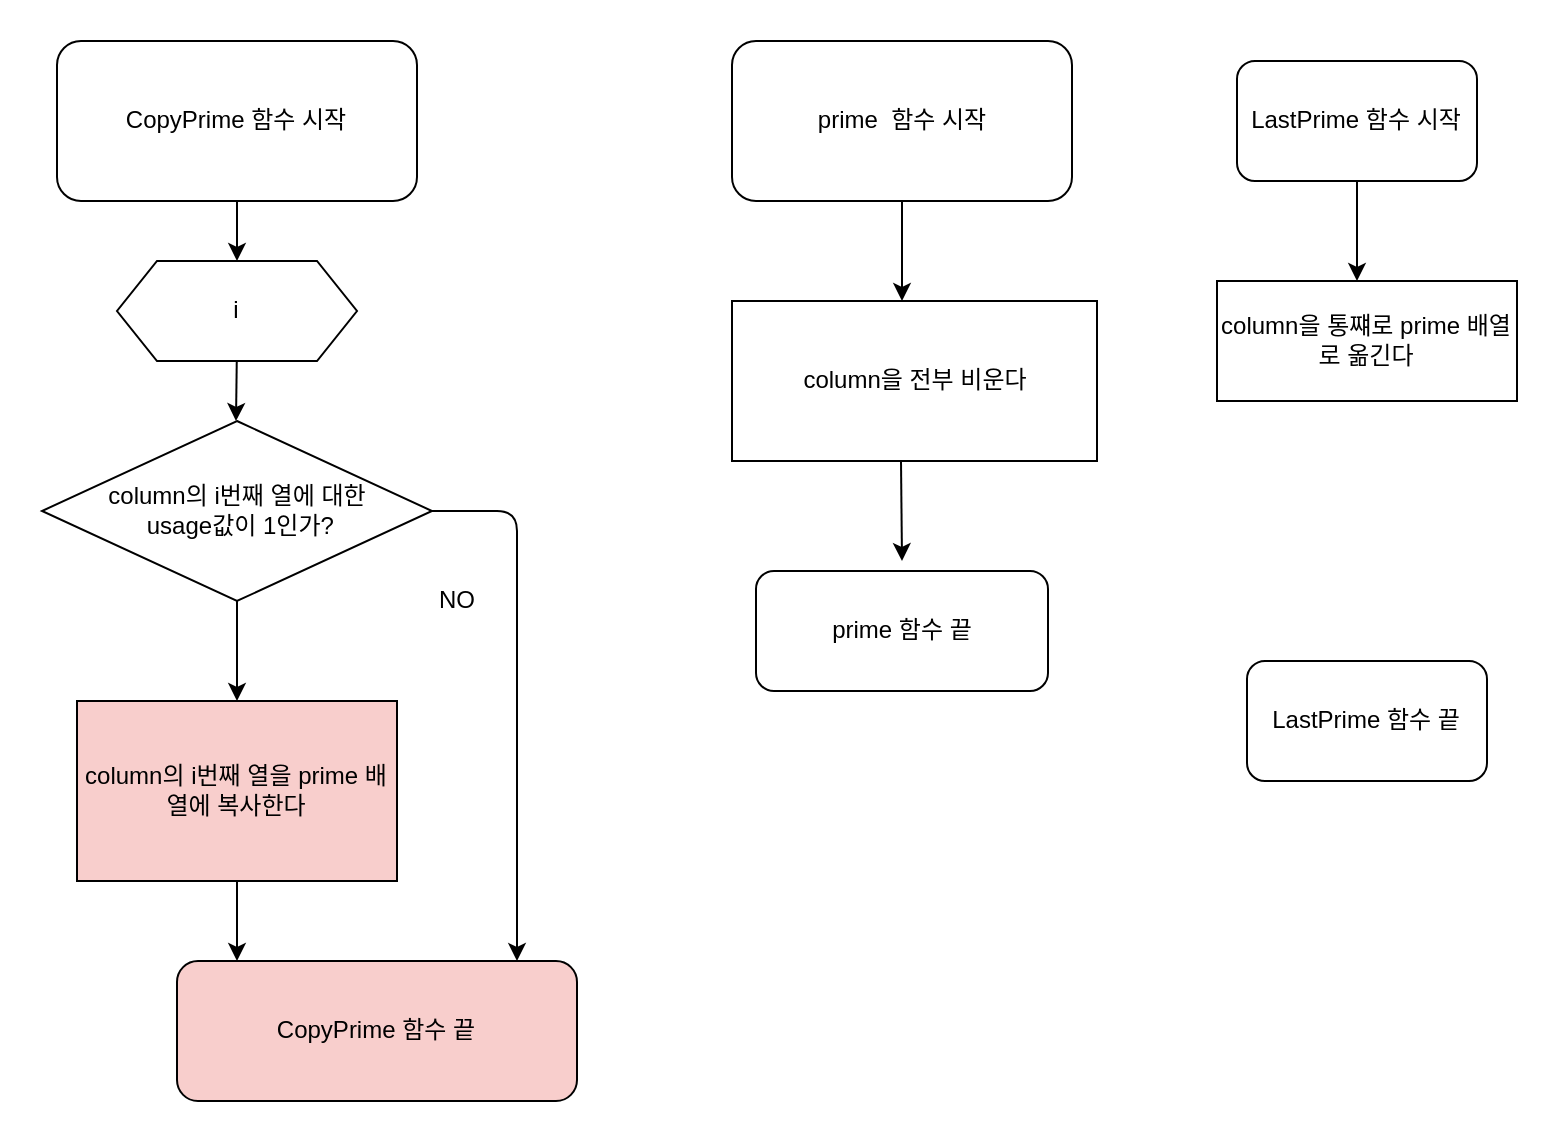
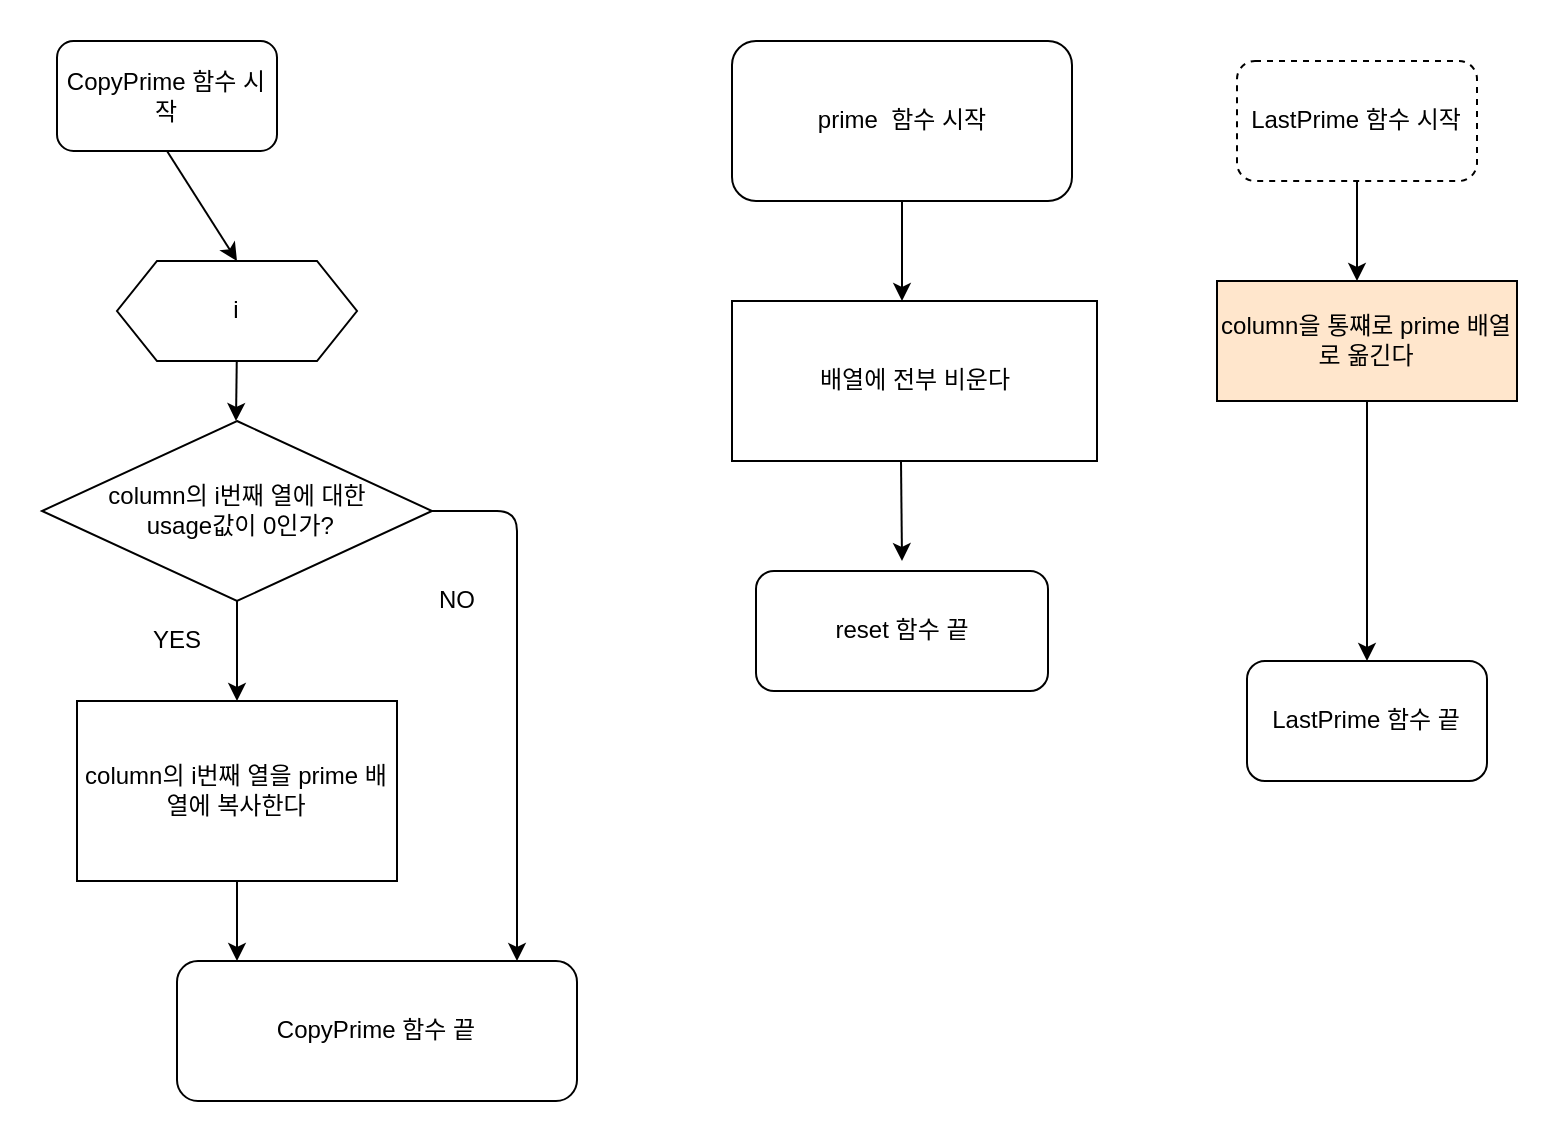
(237, 121) -> (167, 96)
(1357, 121) -> (1357, 121)
(1367, 341) -> (1367, 341)
(916, 381) -> (916, 381)
(238, 511) -> (238, 511)
none -> (1367, 524)
(903, 631) -> (903, 631)
none -> (177, 641)
(237, 791) -> (237, 791)
(377, 1031) -> (377, 1031)
